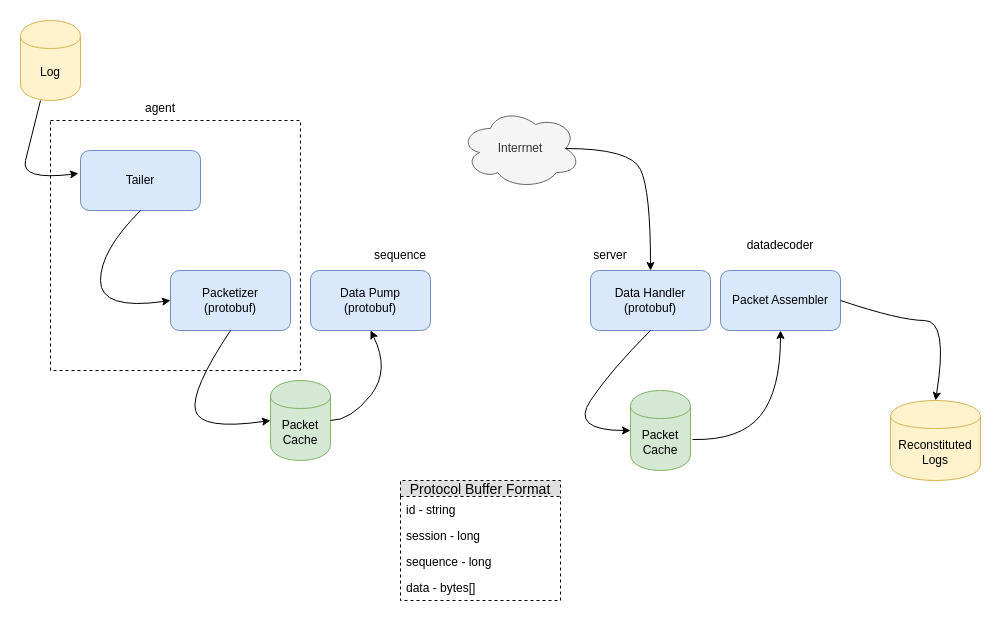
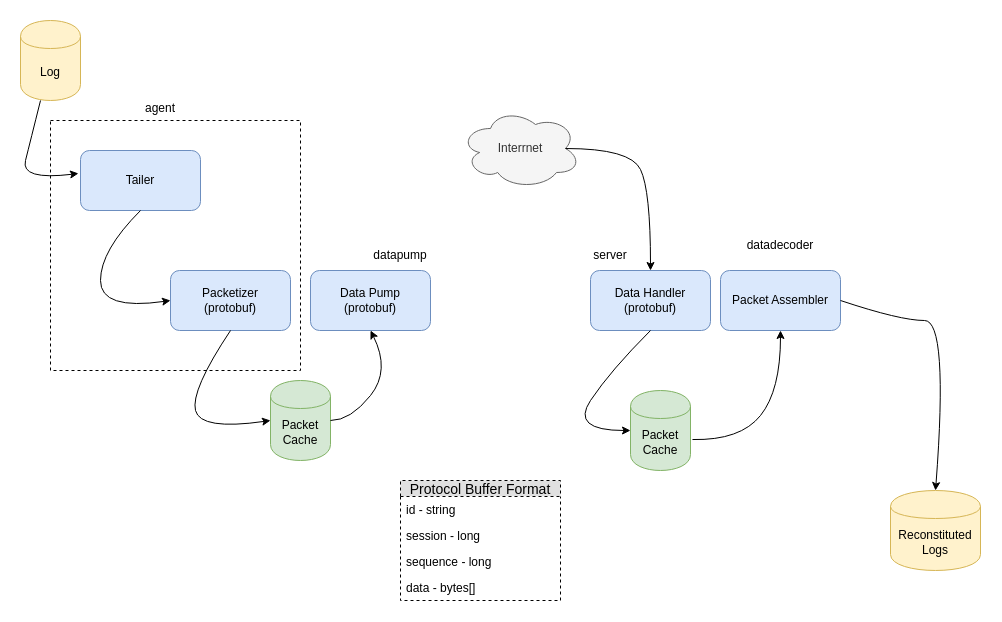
(401, 256) -> (401, 256)
(936, 441) -> (936, 531)
